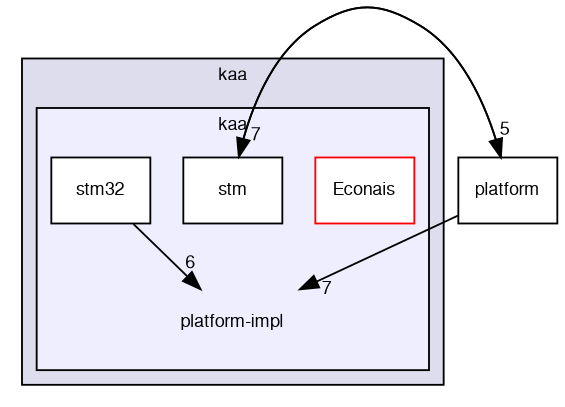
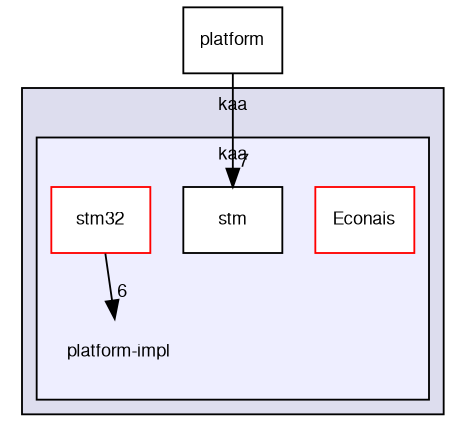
(360, 8) -> none
(101, 190) -> (101, 220)
(388, 248) -> none
